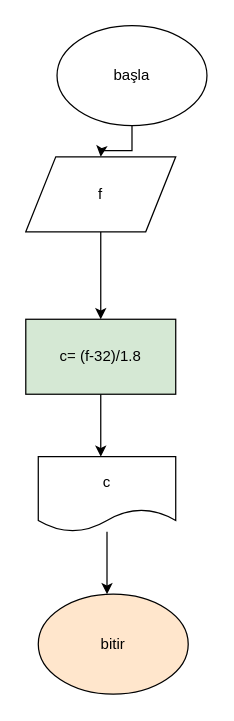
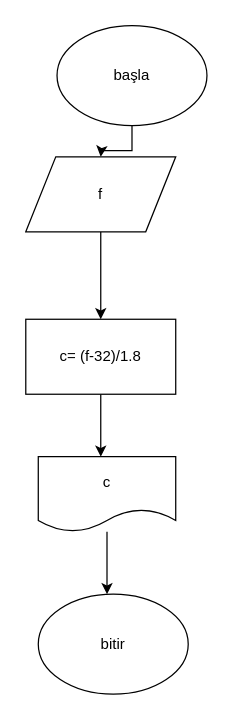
(101, 357) -> (101, 357)
(113, 644) -> (113, 644)
